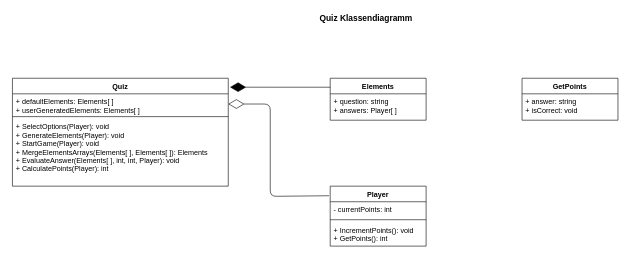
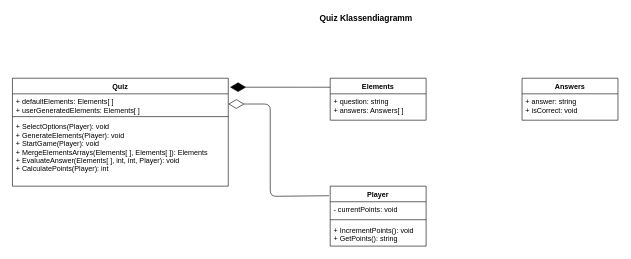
(570, 86) -> (570, 86)
(365, 102) -> (365, 102)
(369, 210) -> (371, 210)
(379, 230) -> (379, 230)
